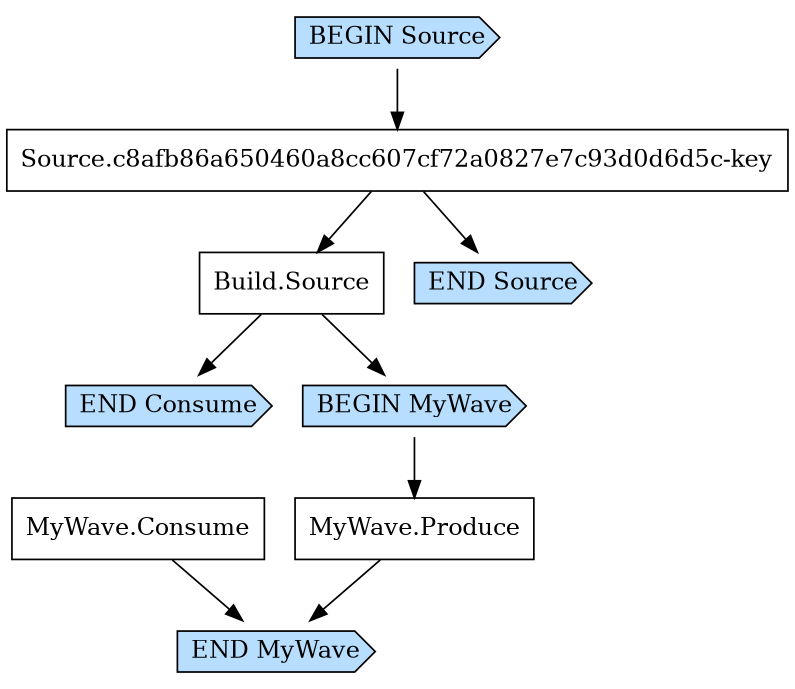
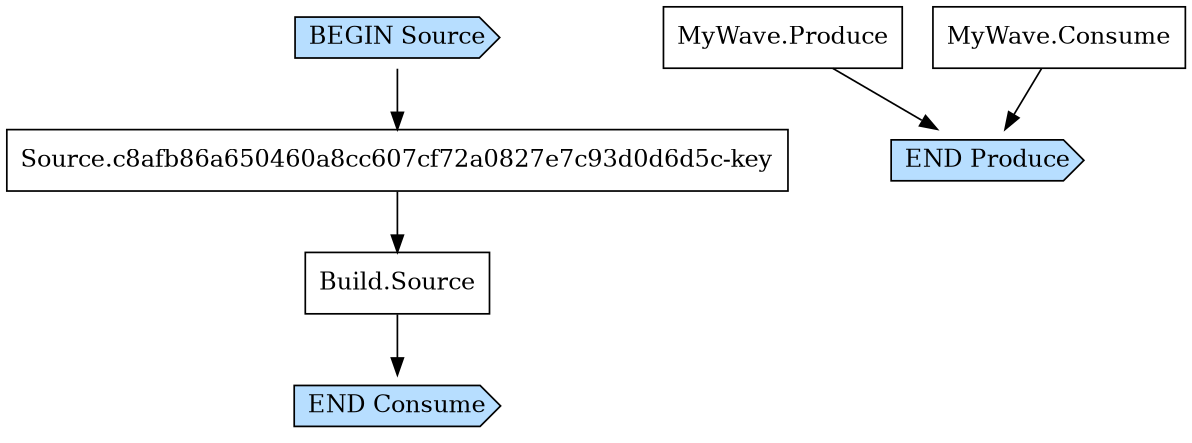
(503, 283) -> none
(414, 406) -> none
(276, 652) -> (988, 160)
